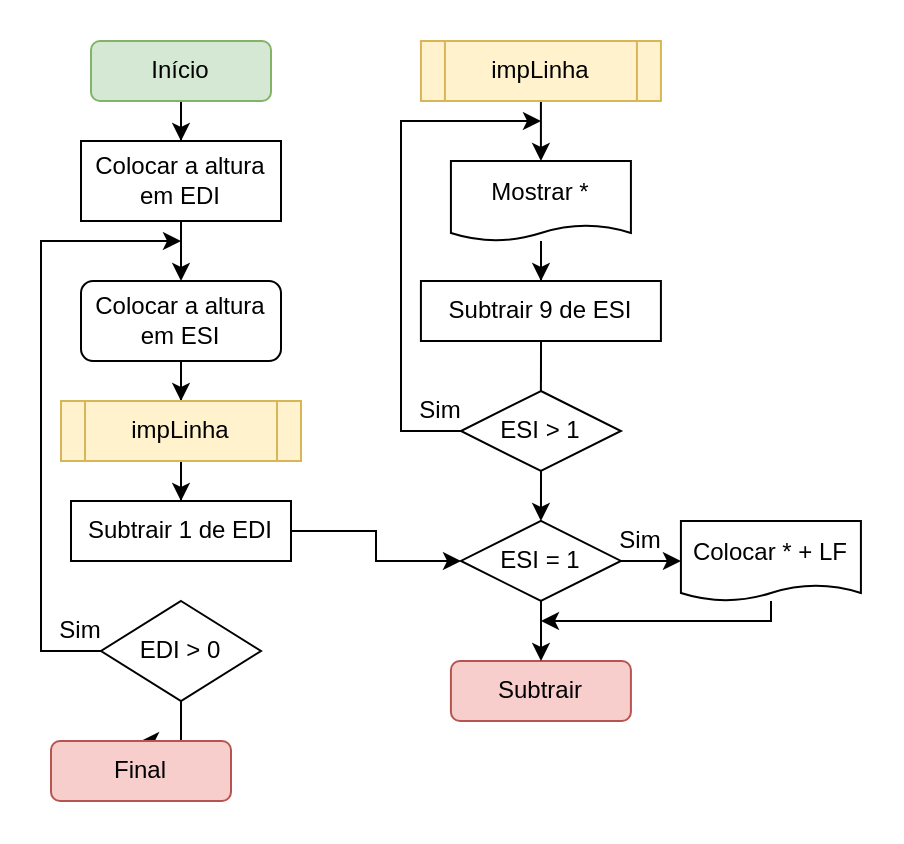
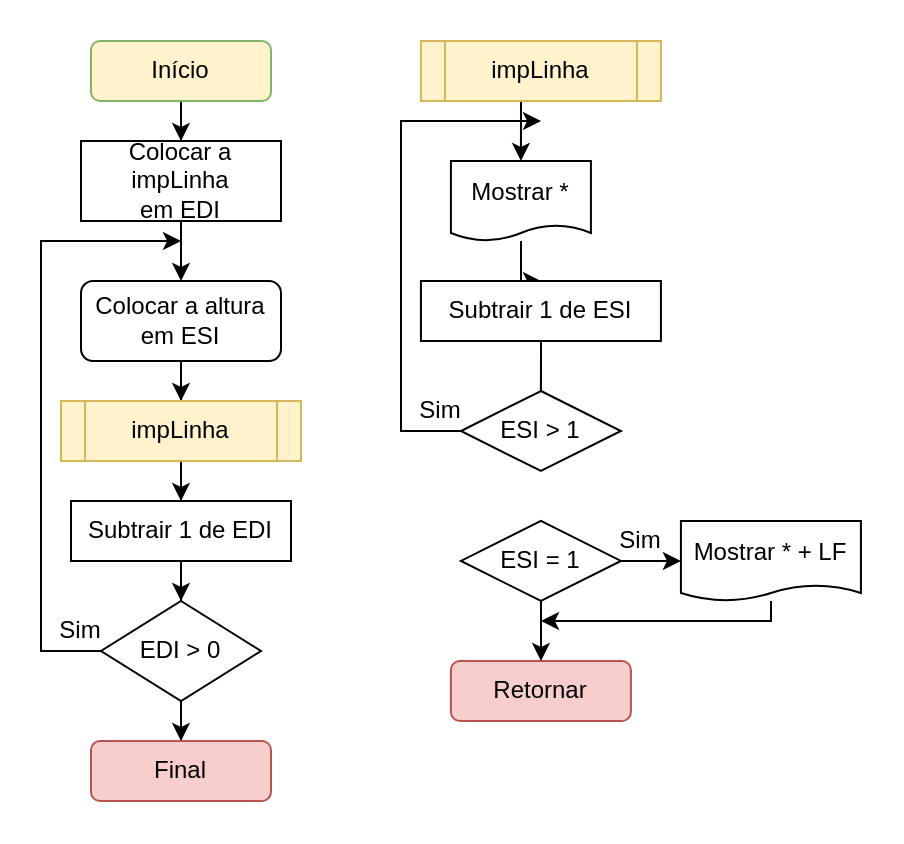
(181, 71) -> (181, 71)
(181, 181) -> (181, 181)
(541, 201) -> (521, 201)
(541, 311) -> (541, 311)
(541, 503) -> none
(376, 539) -> (181, 588)
(771, 553) -> (771, 553)
(541, 691) -> (541, 691)
(141, 771) -> (181, 771)
